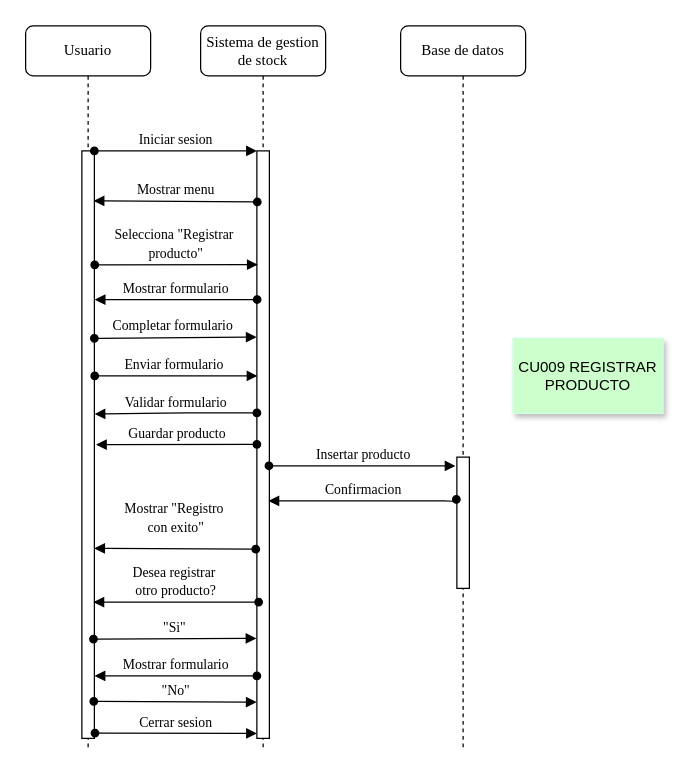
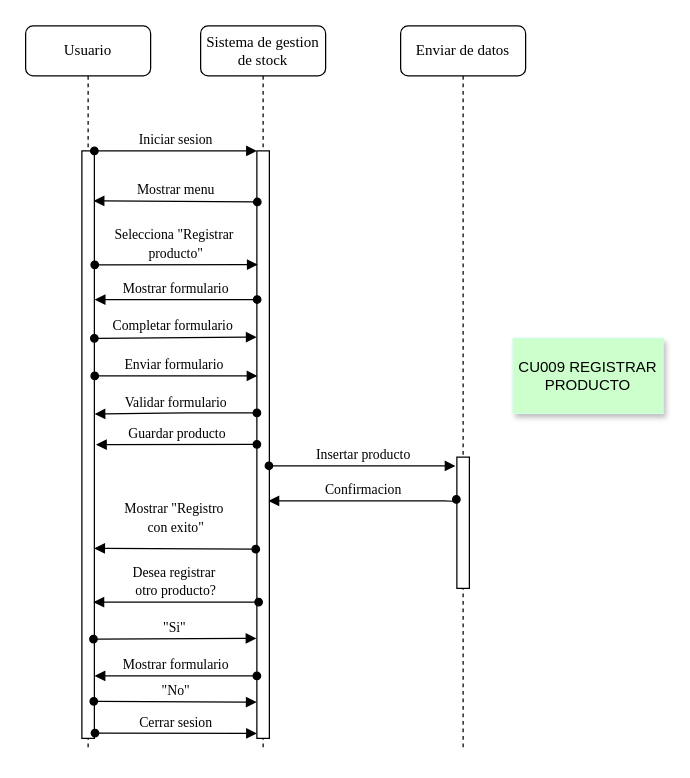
(463, 51) -> (463, 51)
